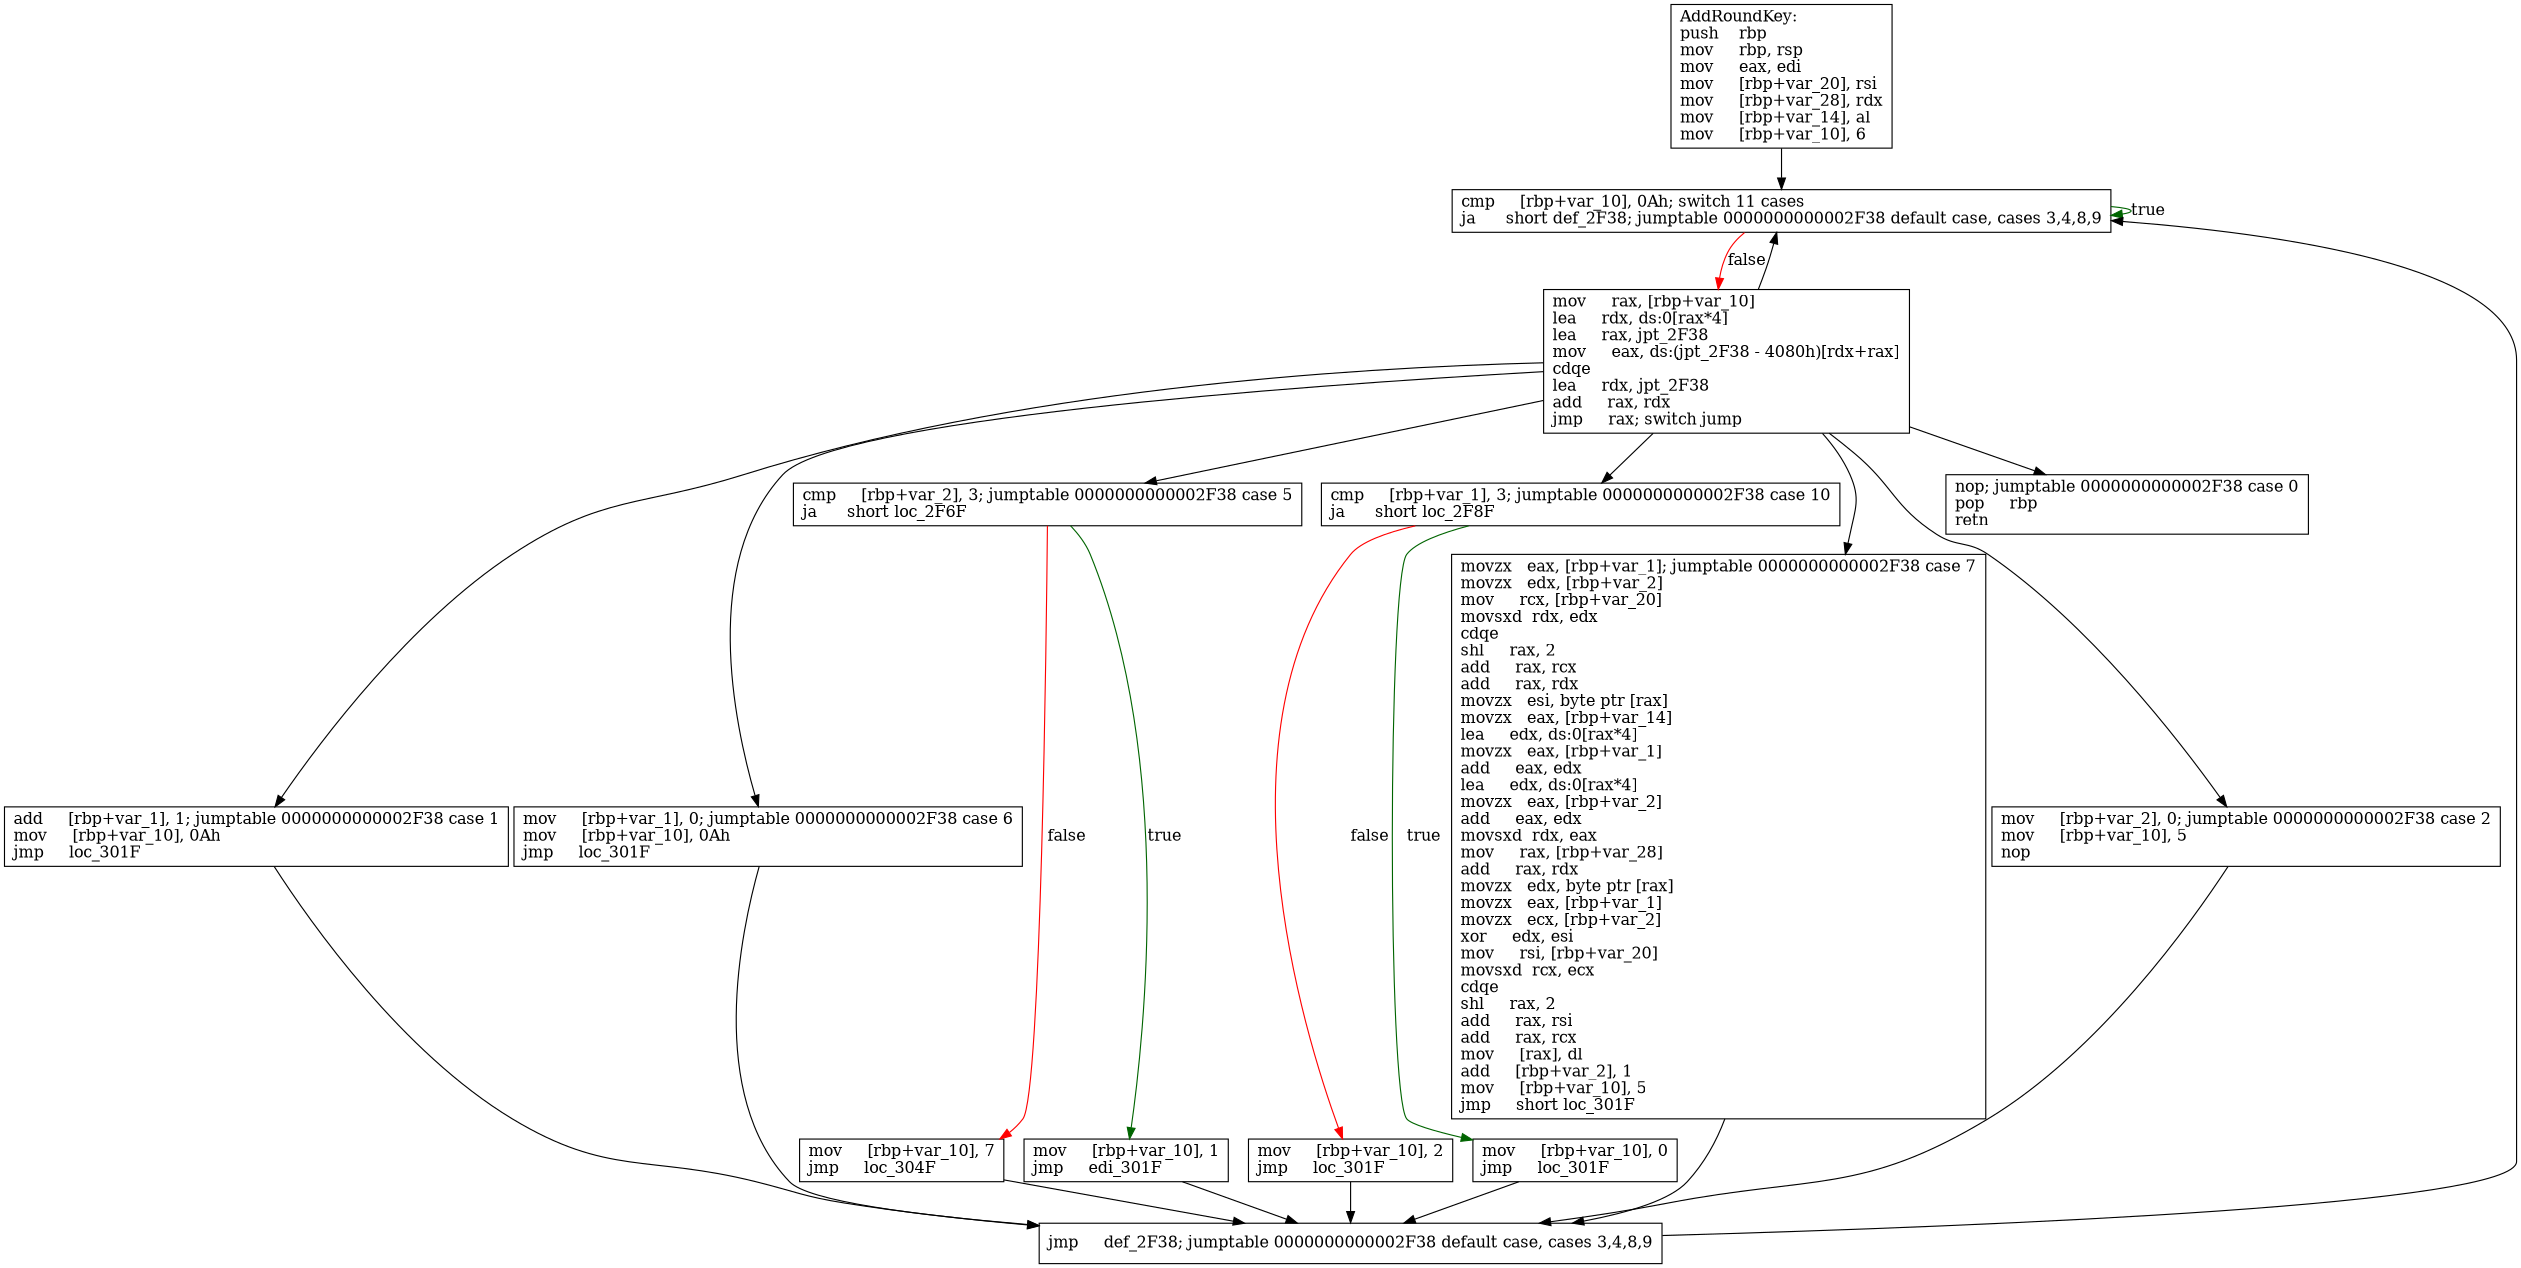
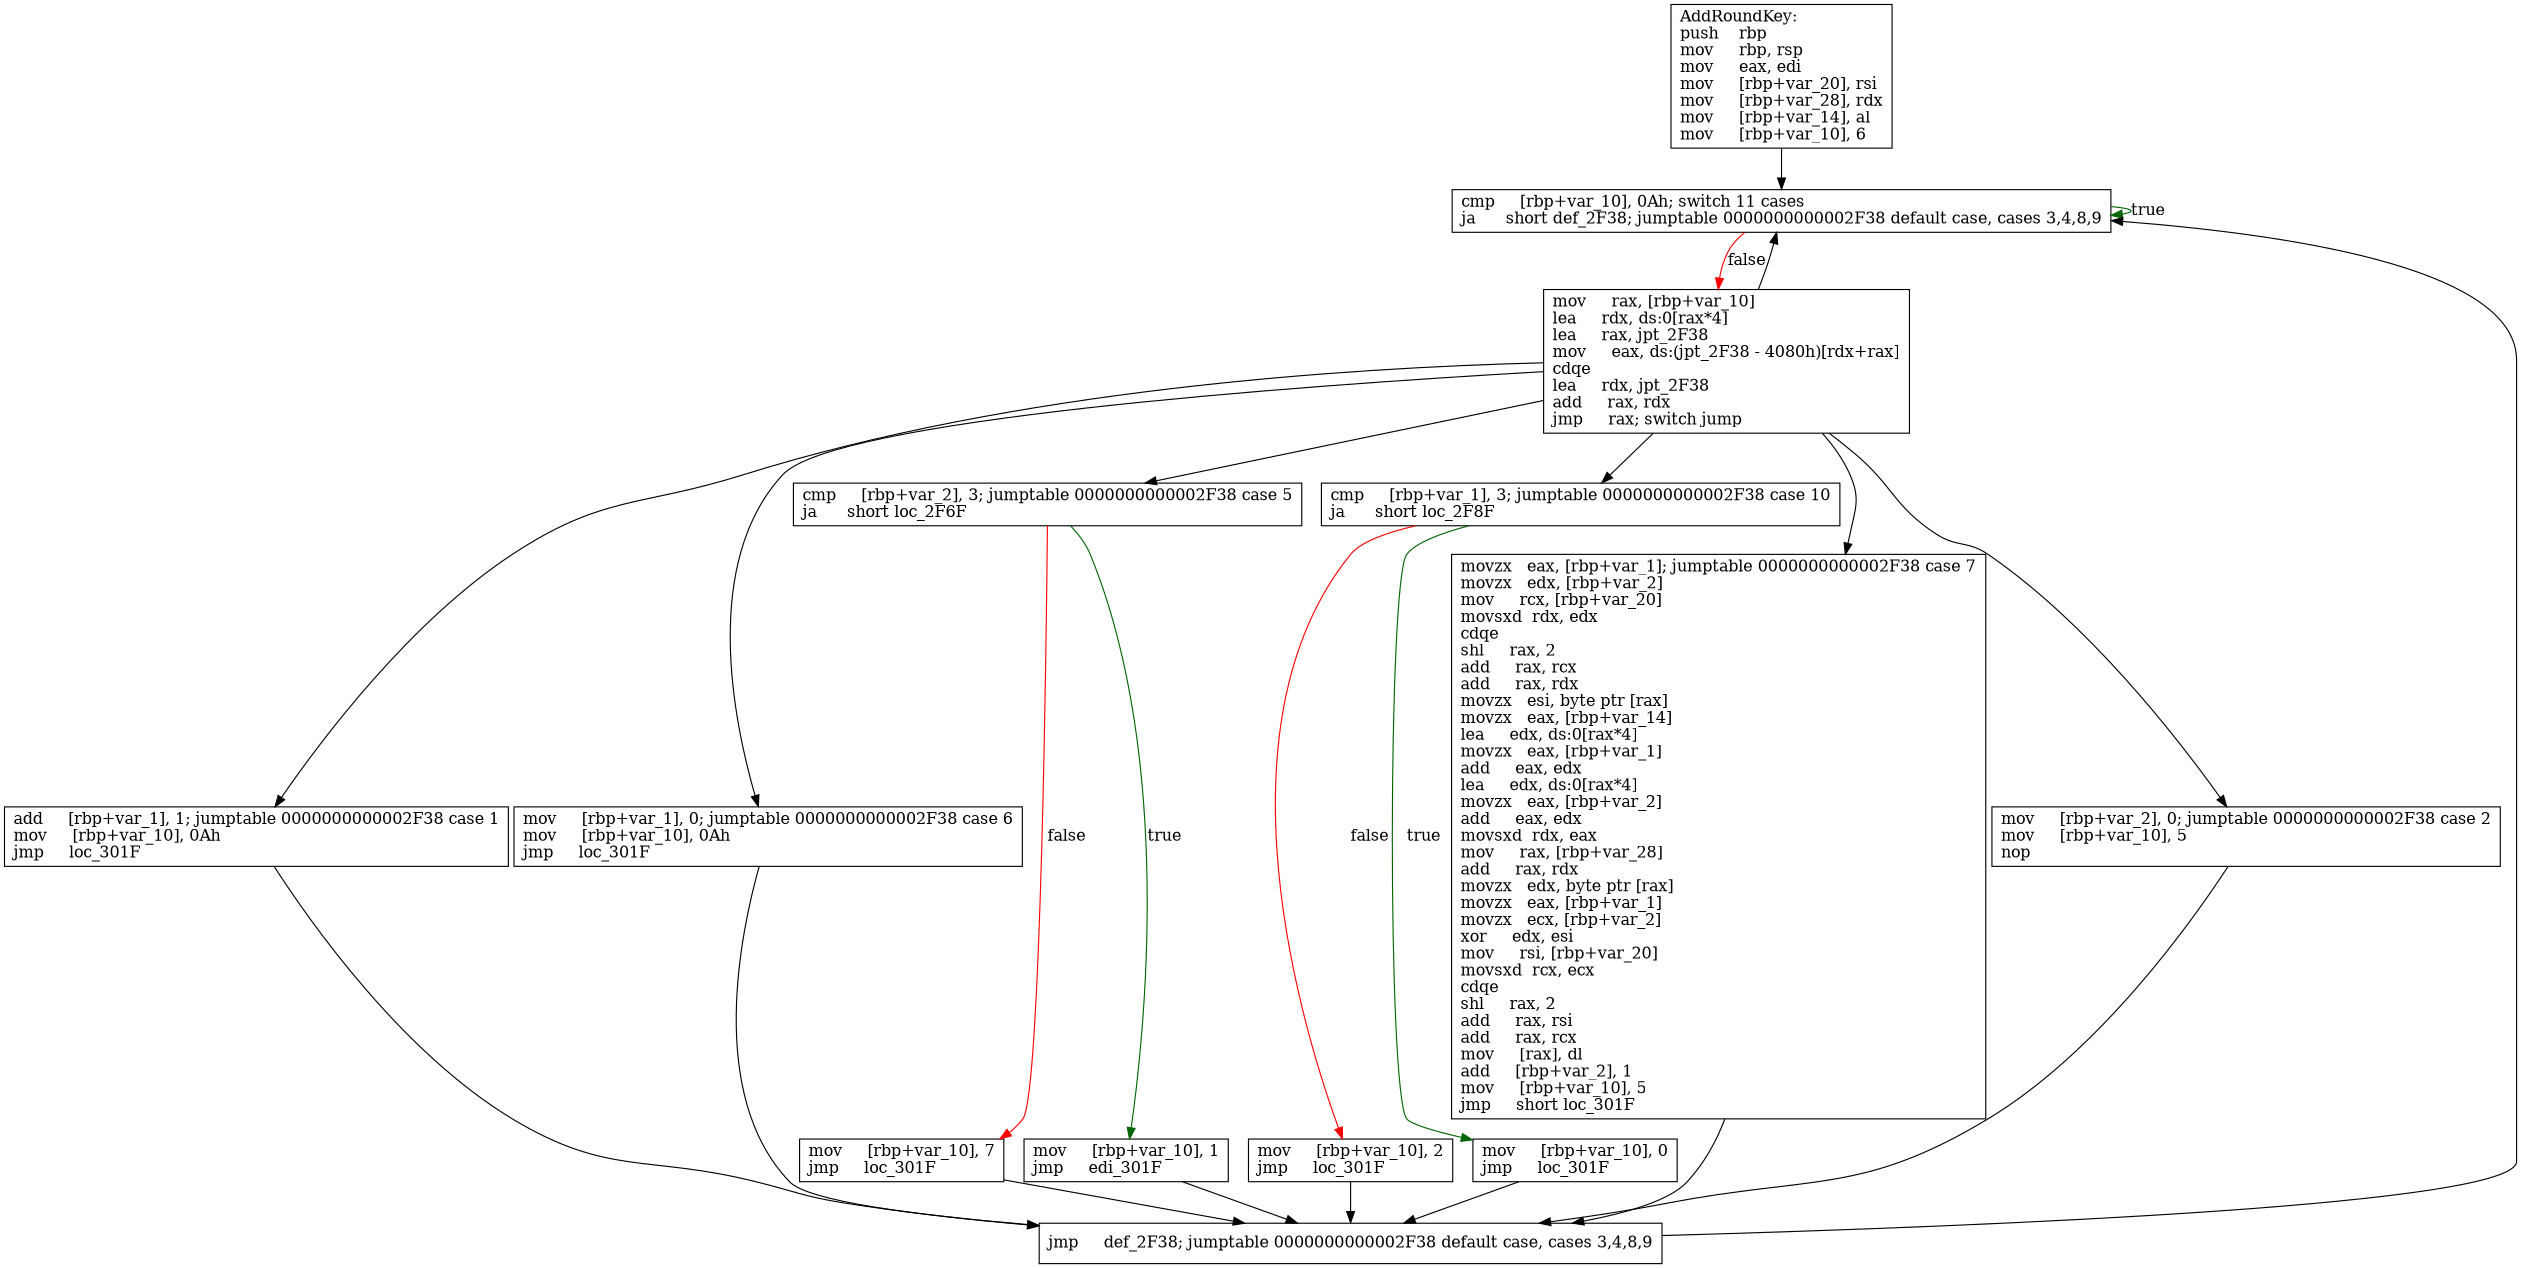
(2127, 504) -> none
(902, 1160) -> (902, 1160)
